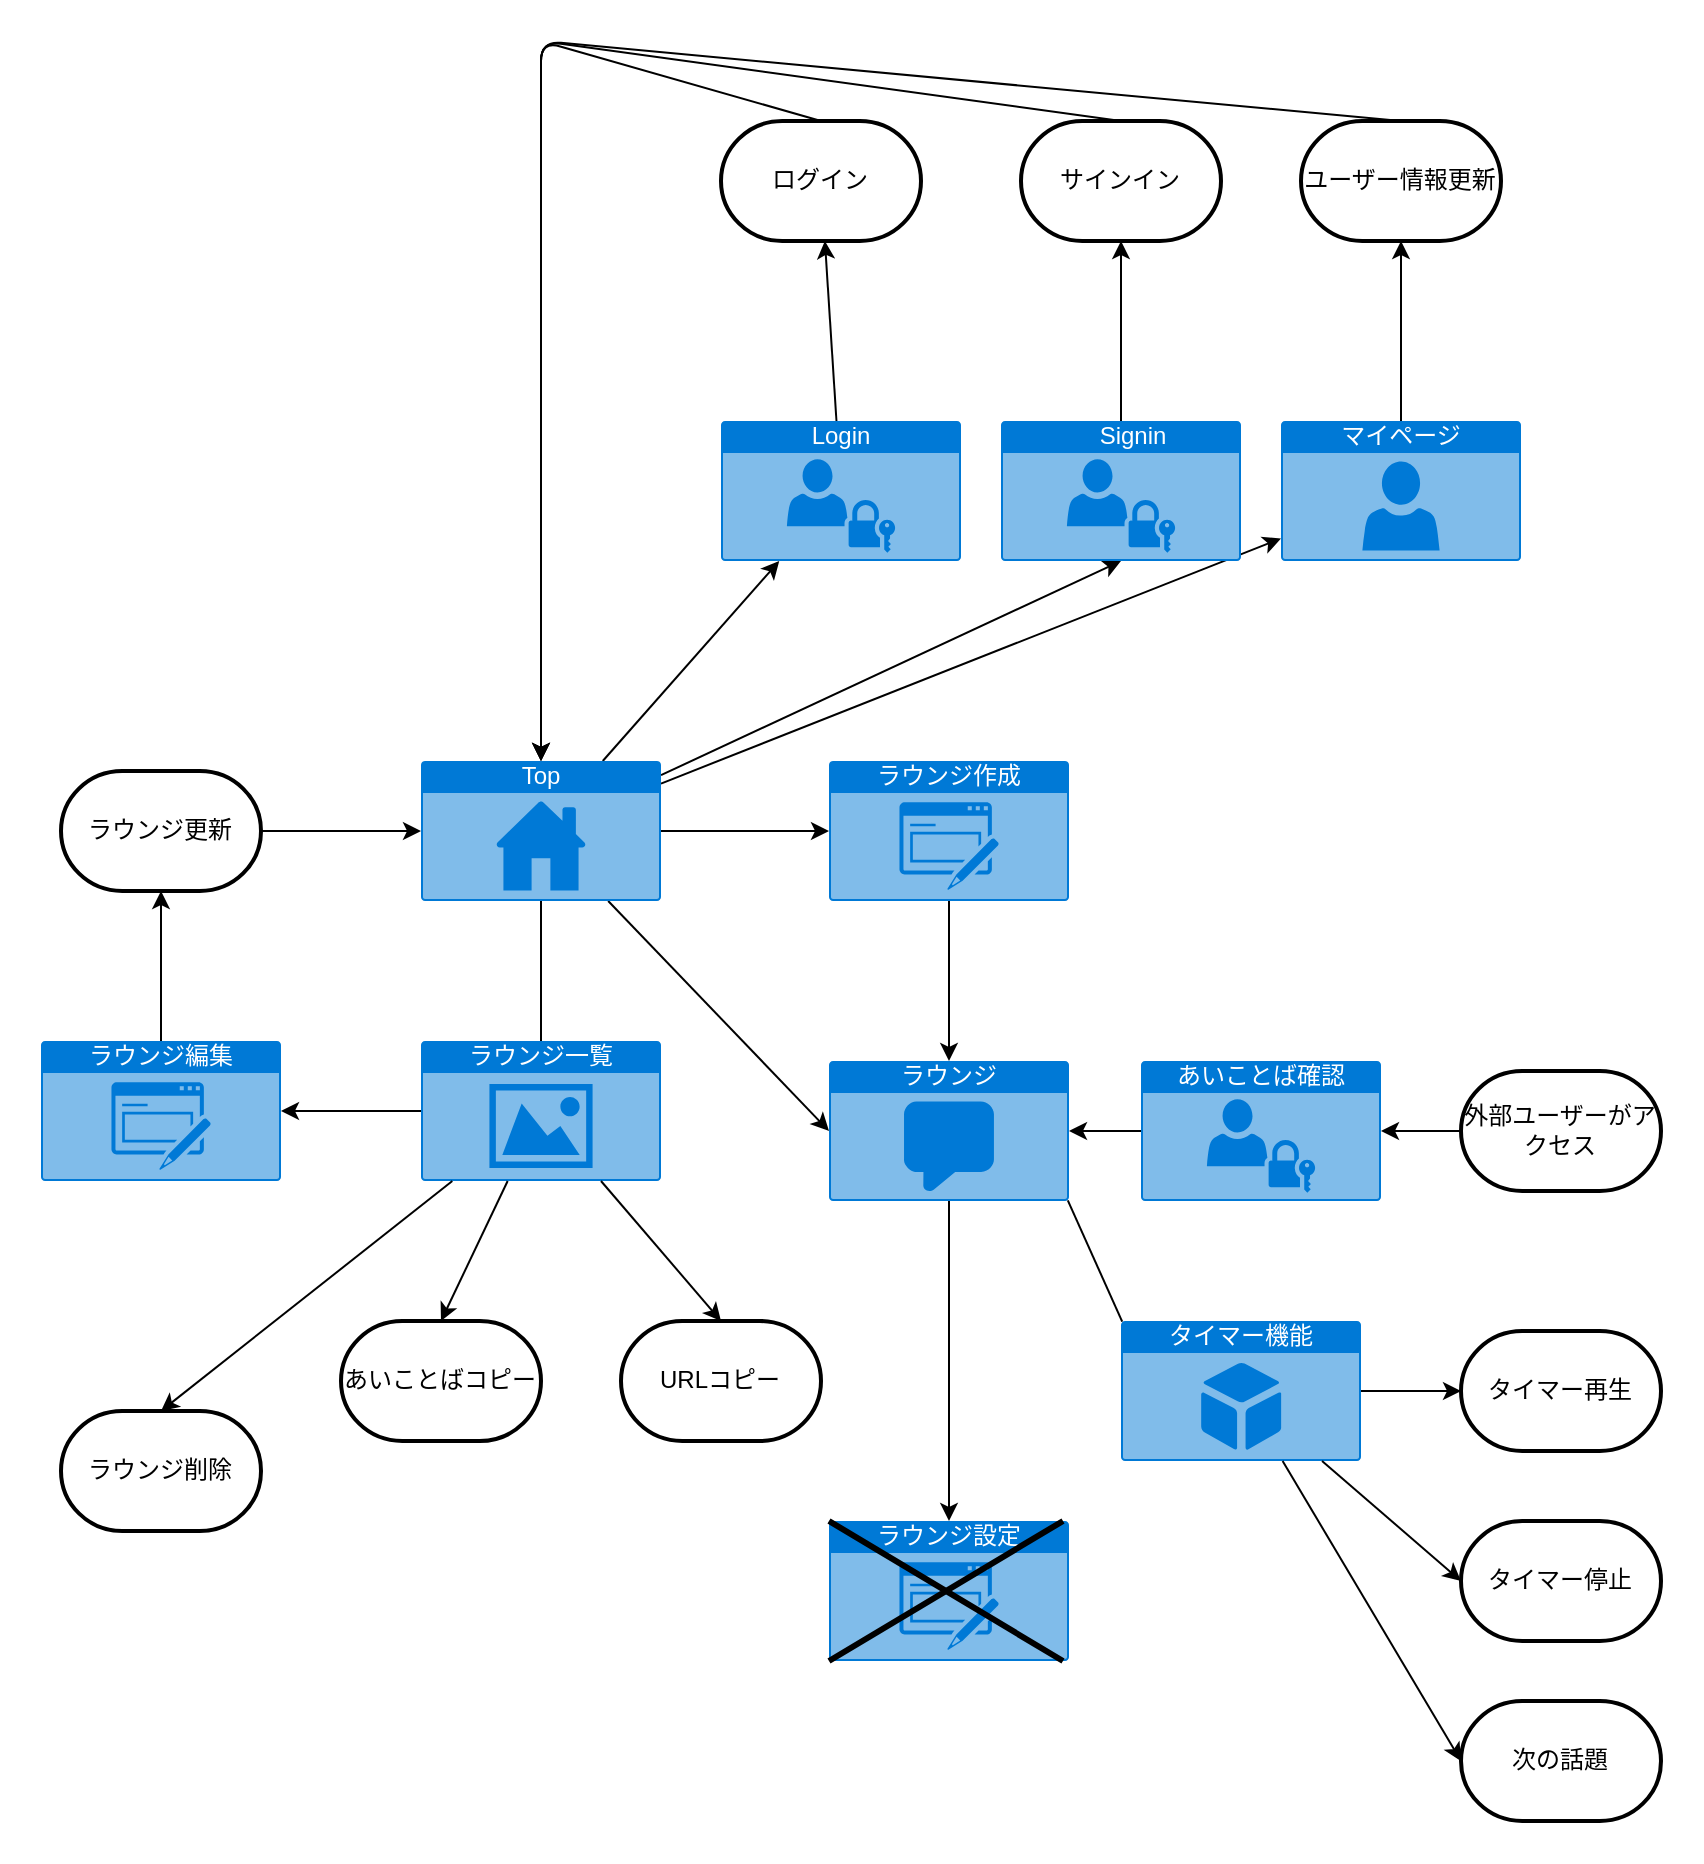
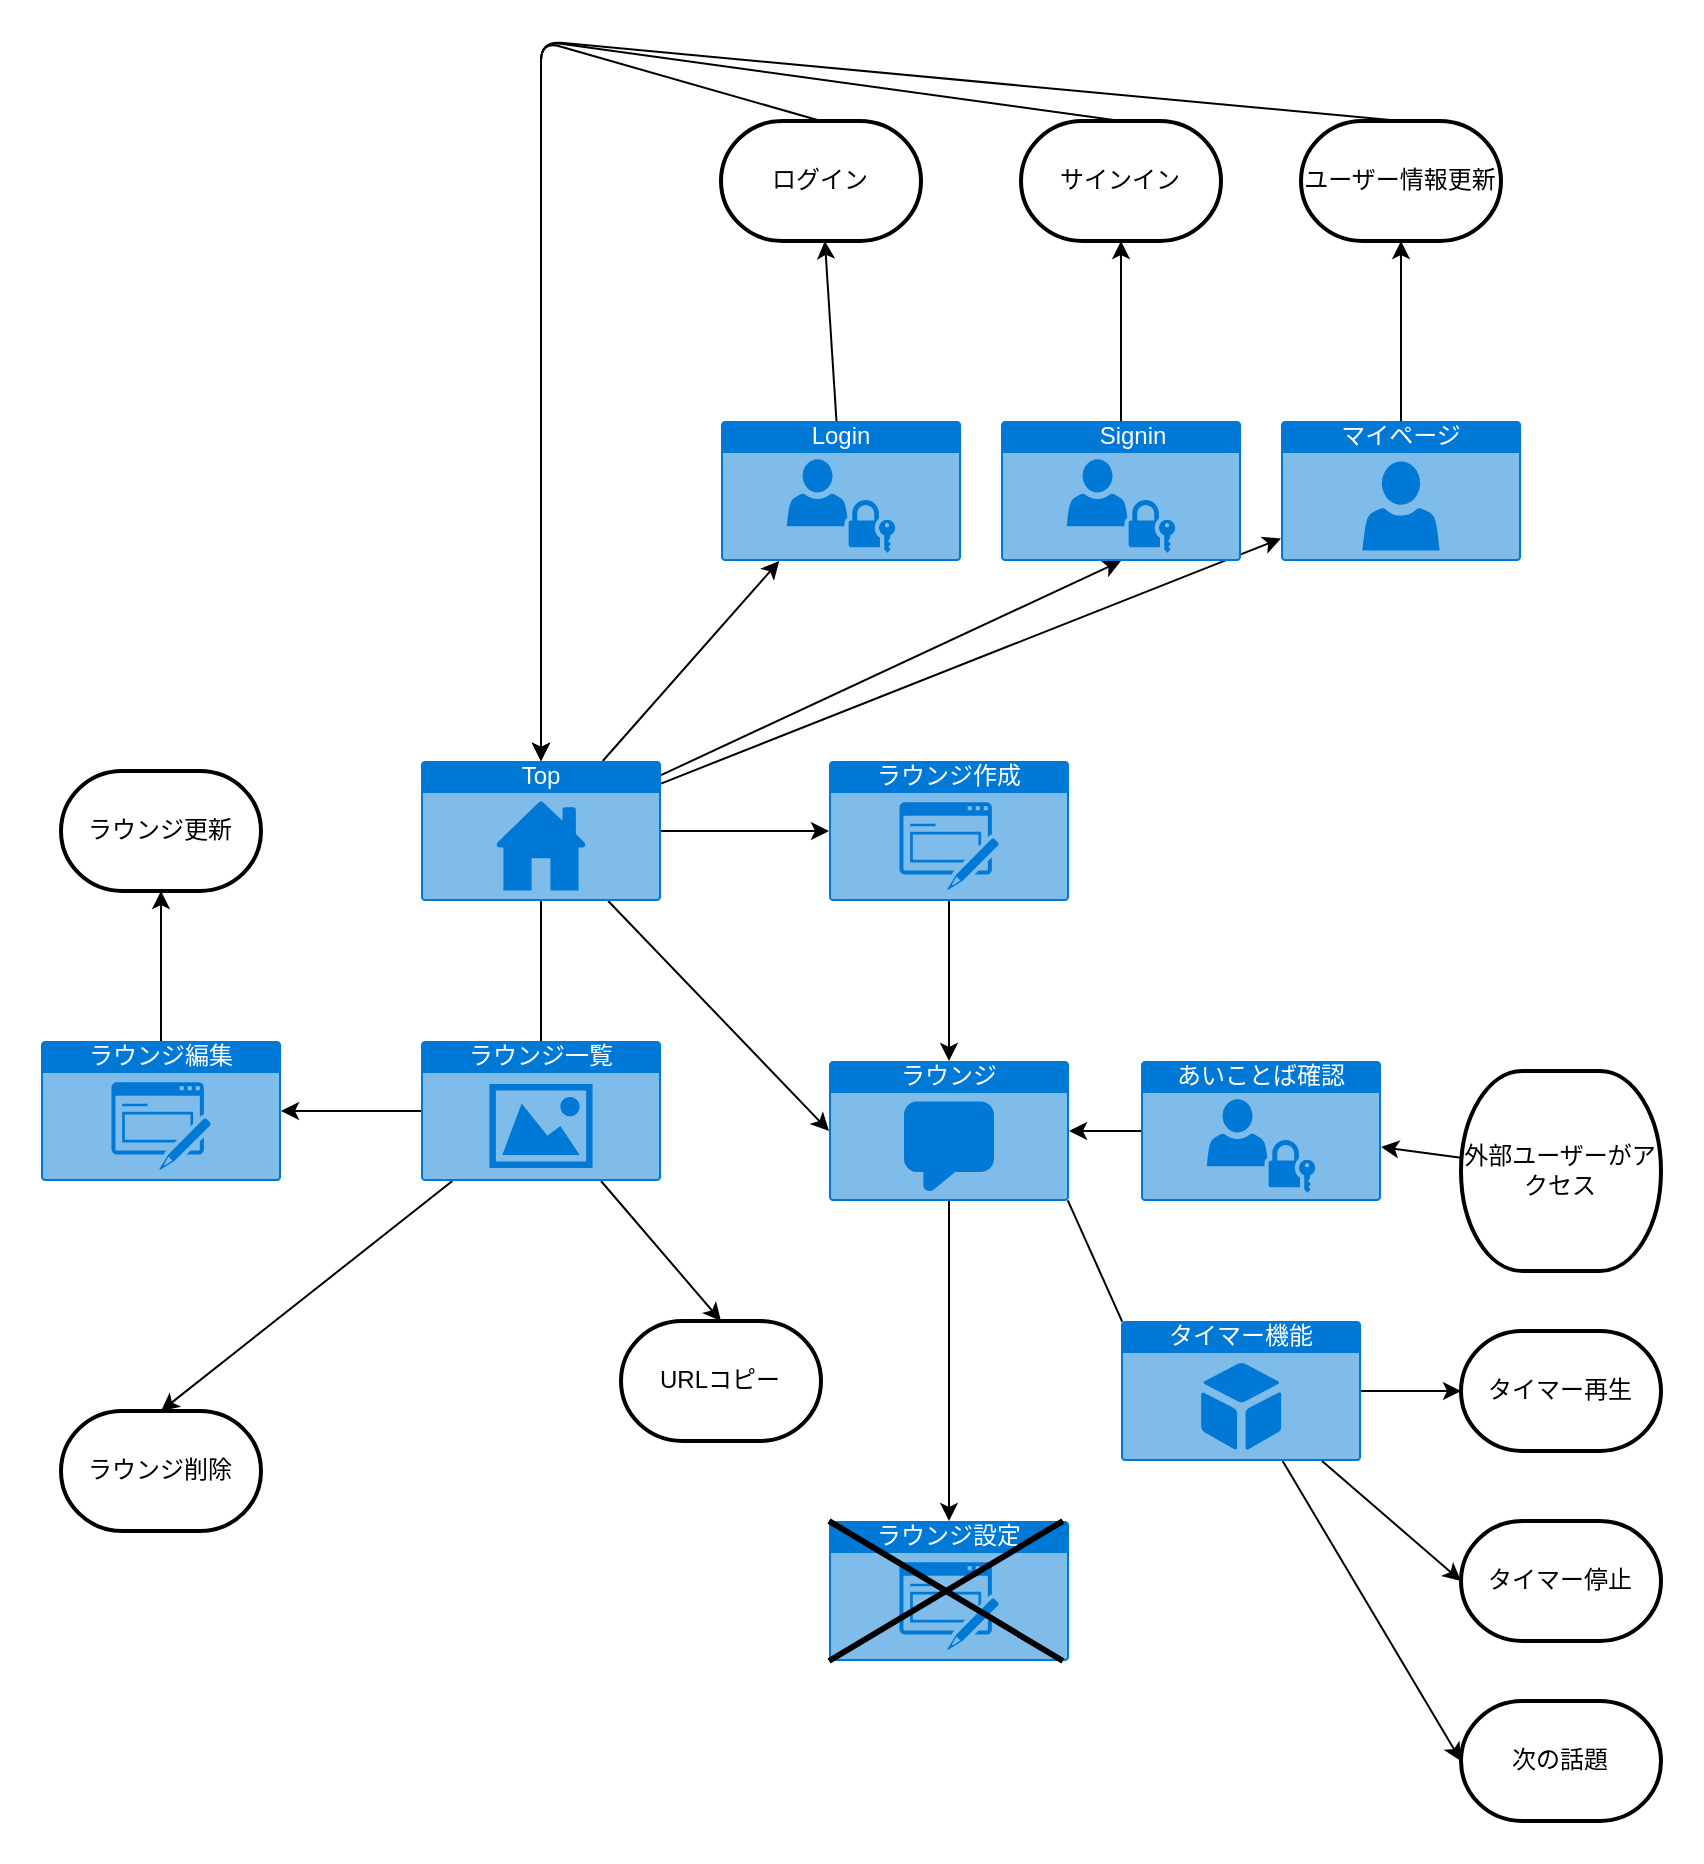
(334, 831) -> none
(1561, 1131) -> (1561, 1171)
(477, 1245) -> none
(441, 1381) -> none
